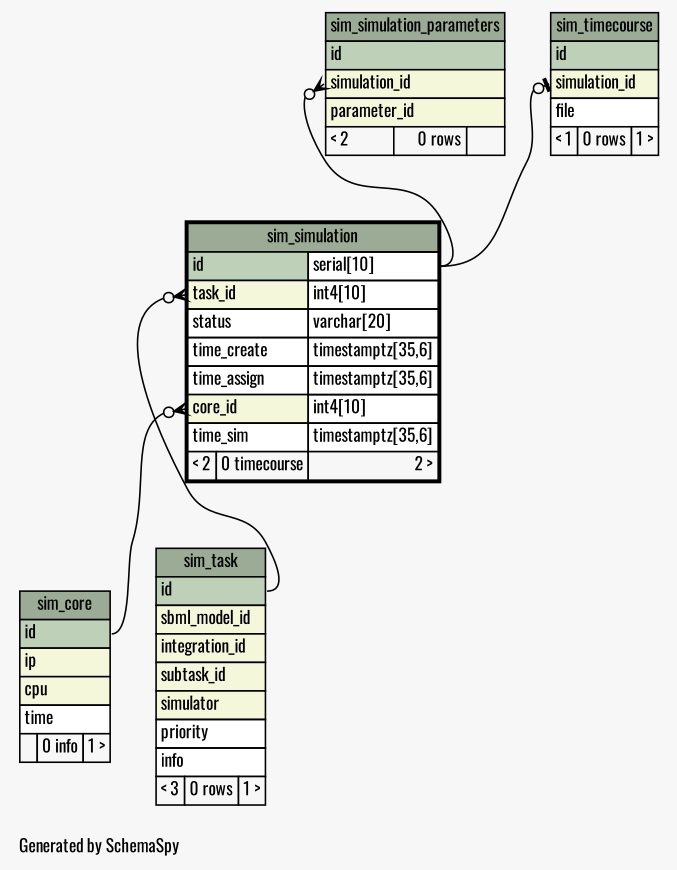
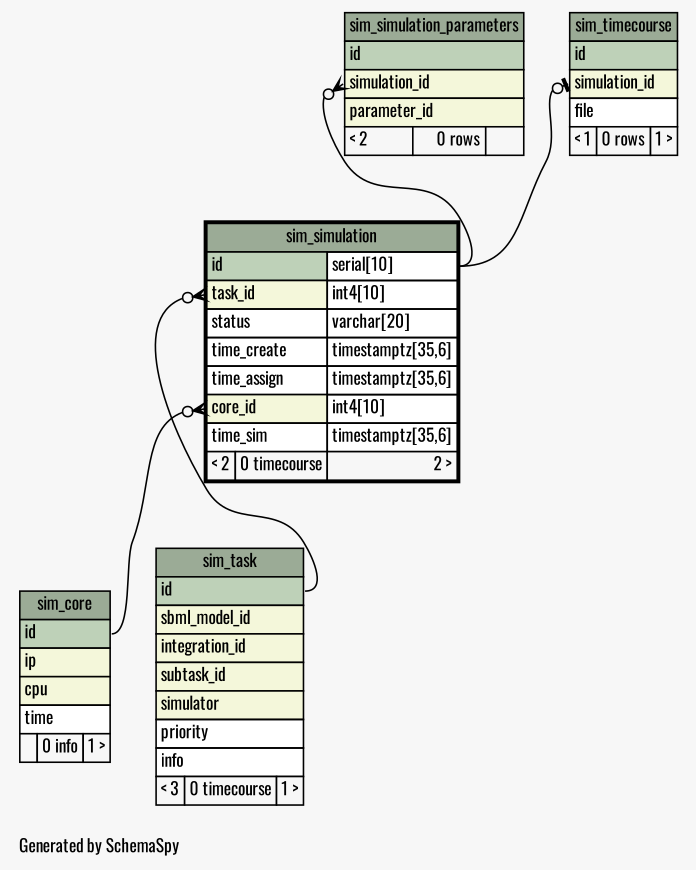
(212, 790) -> (231, 790)
